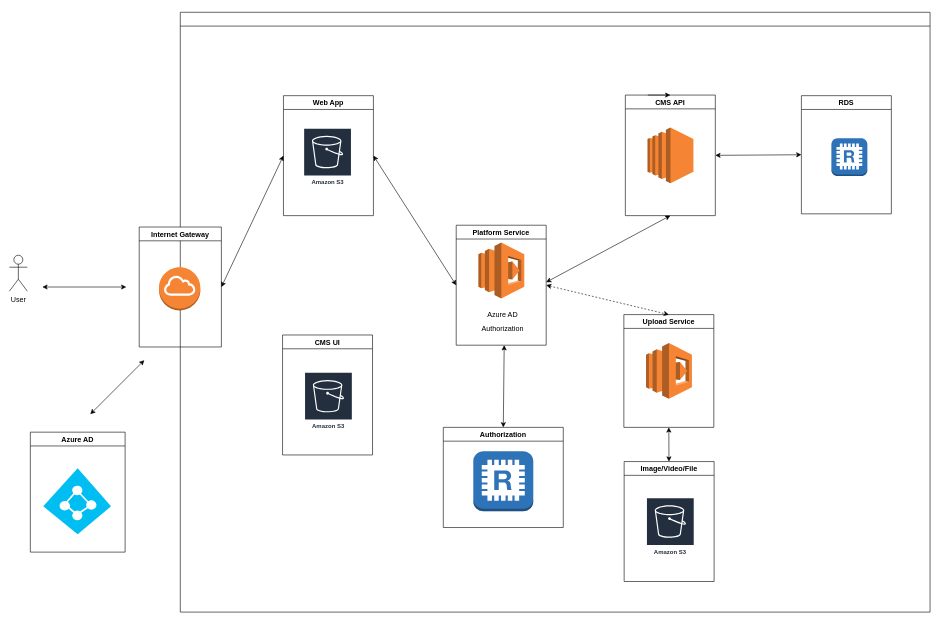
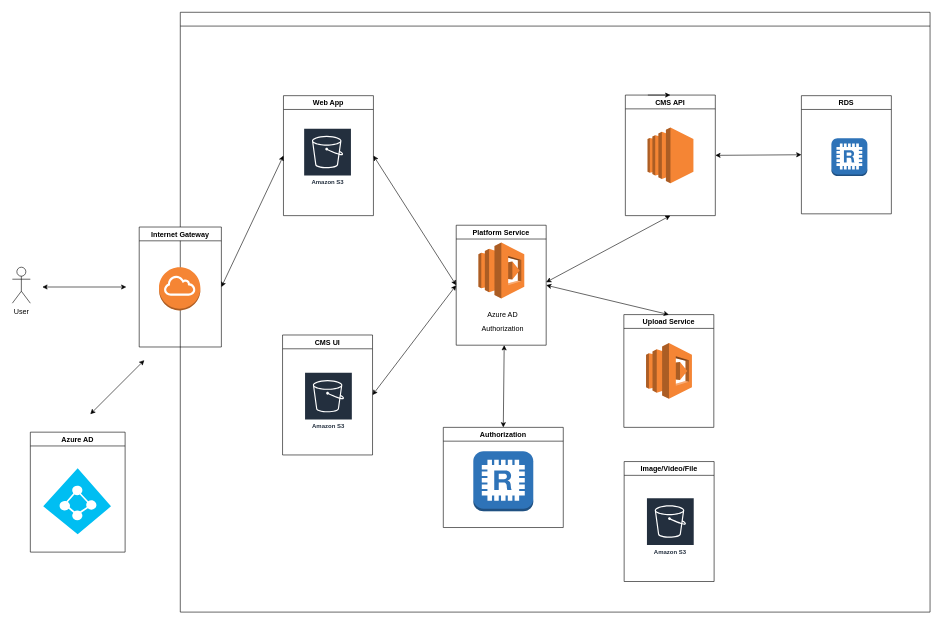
(18, 273) -> (21, 285)
(608, 300) -> (608, 300)
none -> (414, 340)
(669, 457) -> none
